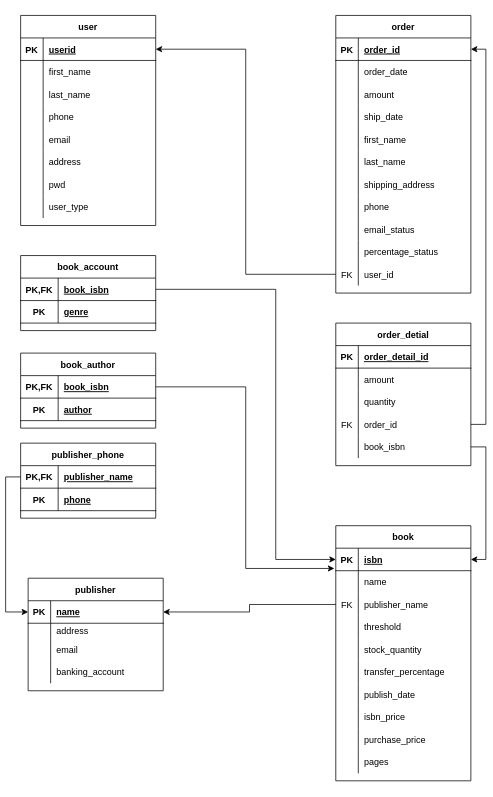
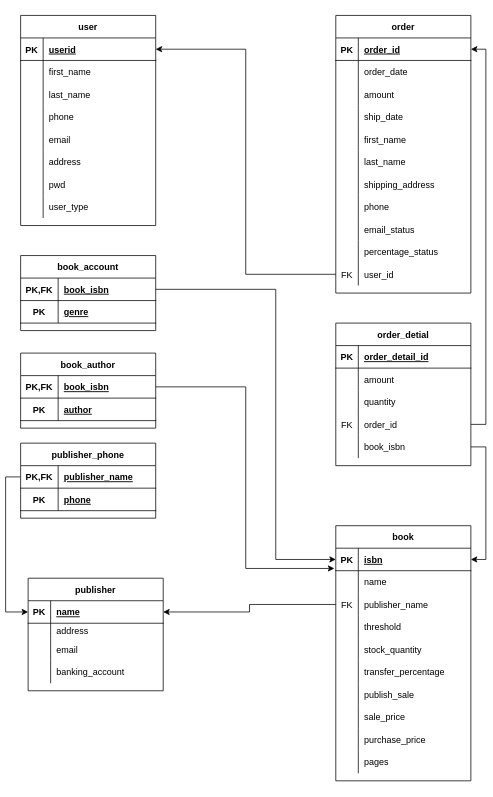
(392, 695) -> (390, 695)
(387, 717) -> (387, 717)
